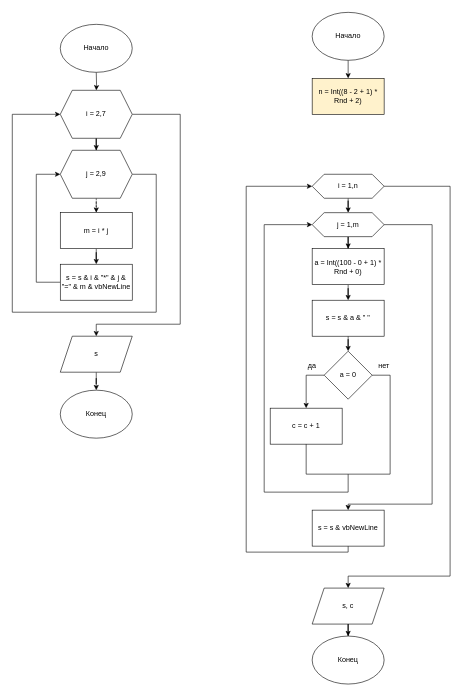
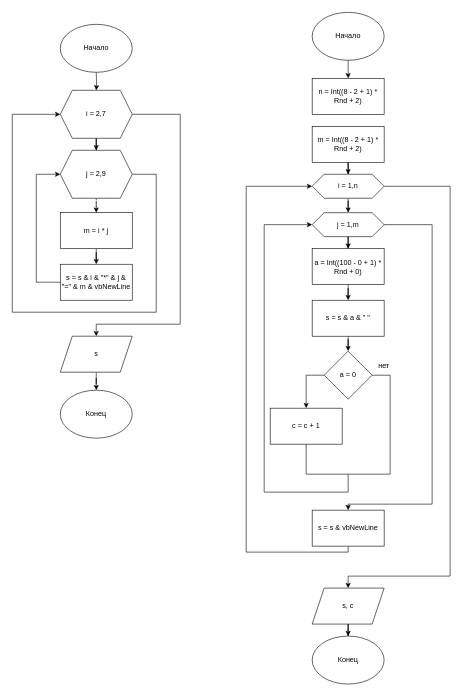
(348, 96) -> (348, 96)
none -> (348, 144)
none -> (348, 170)
(312, 366) -> none
